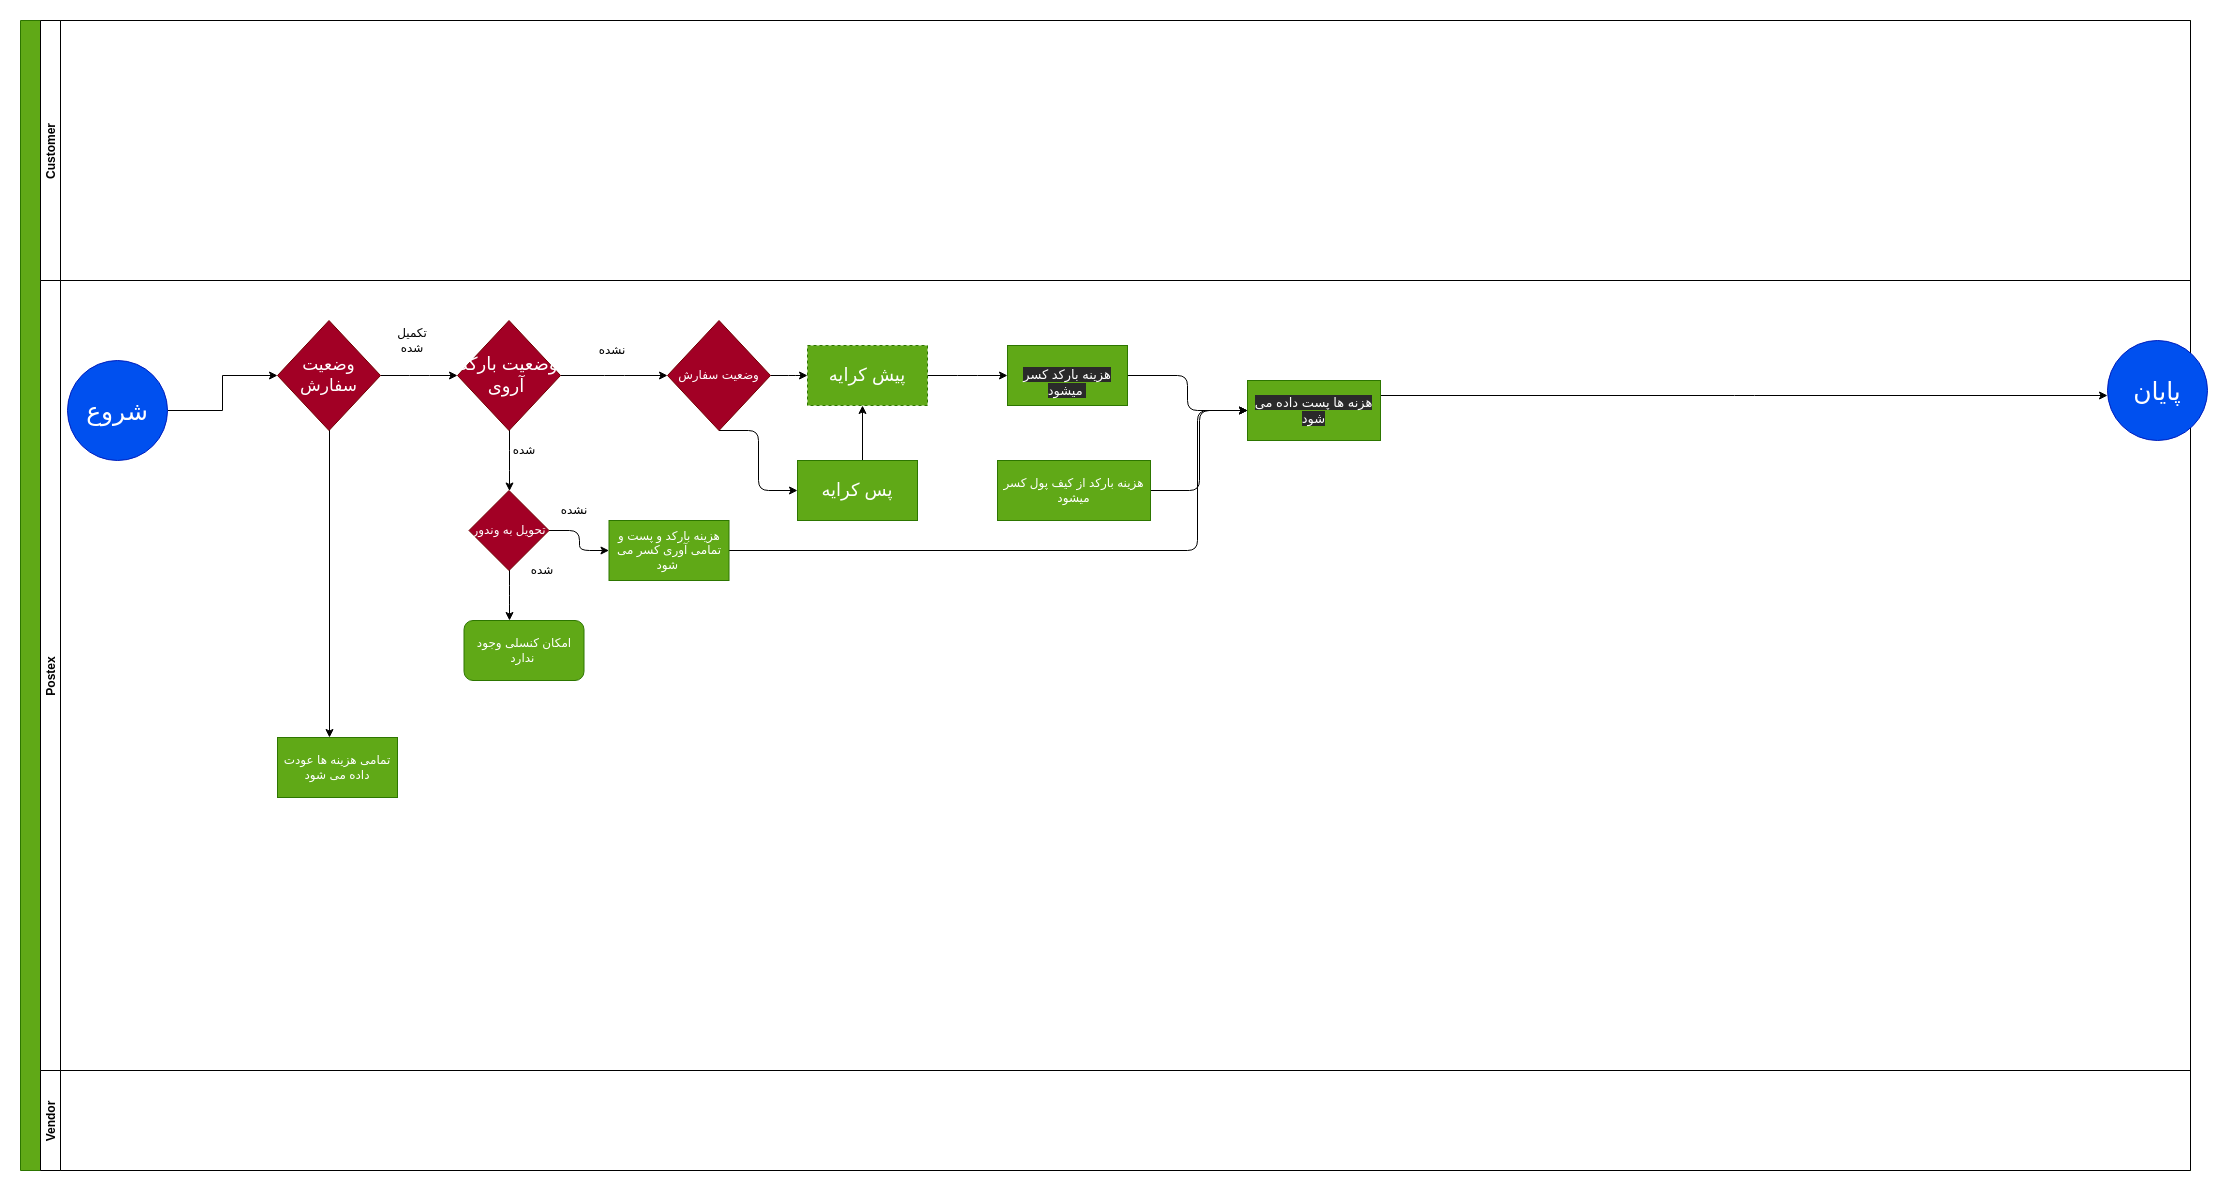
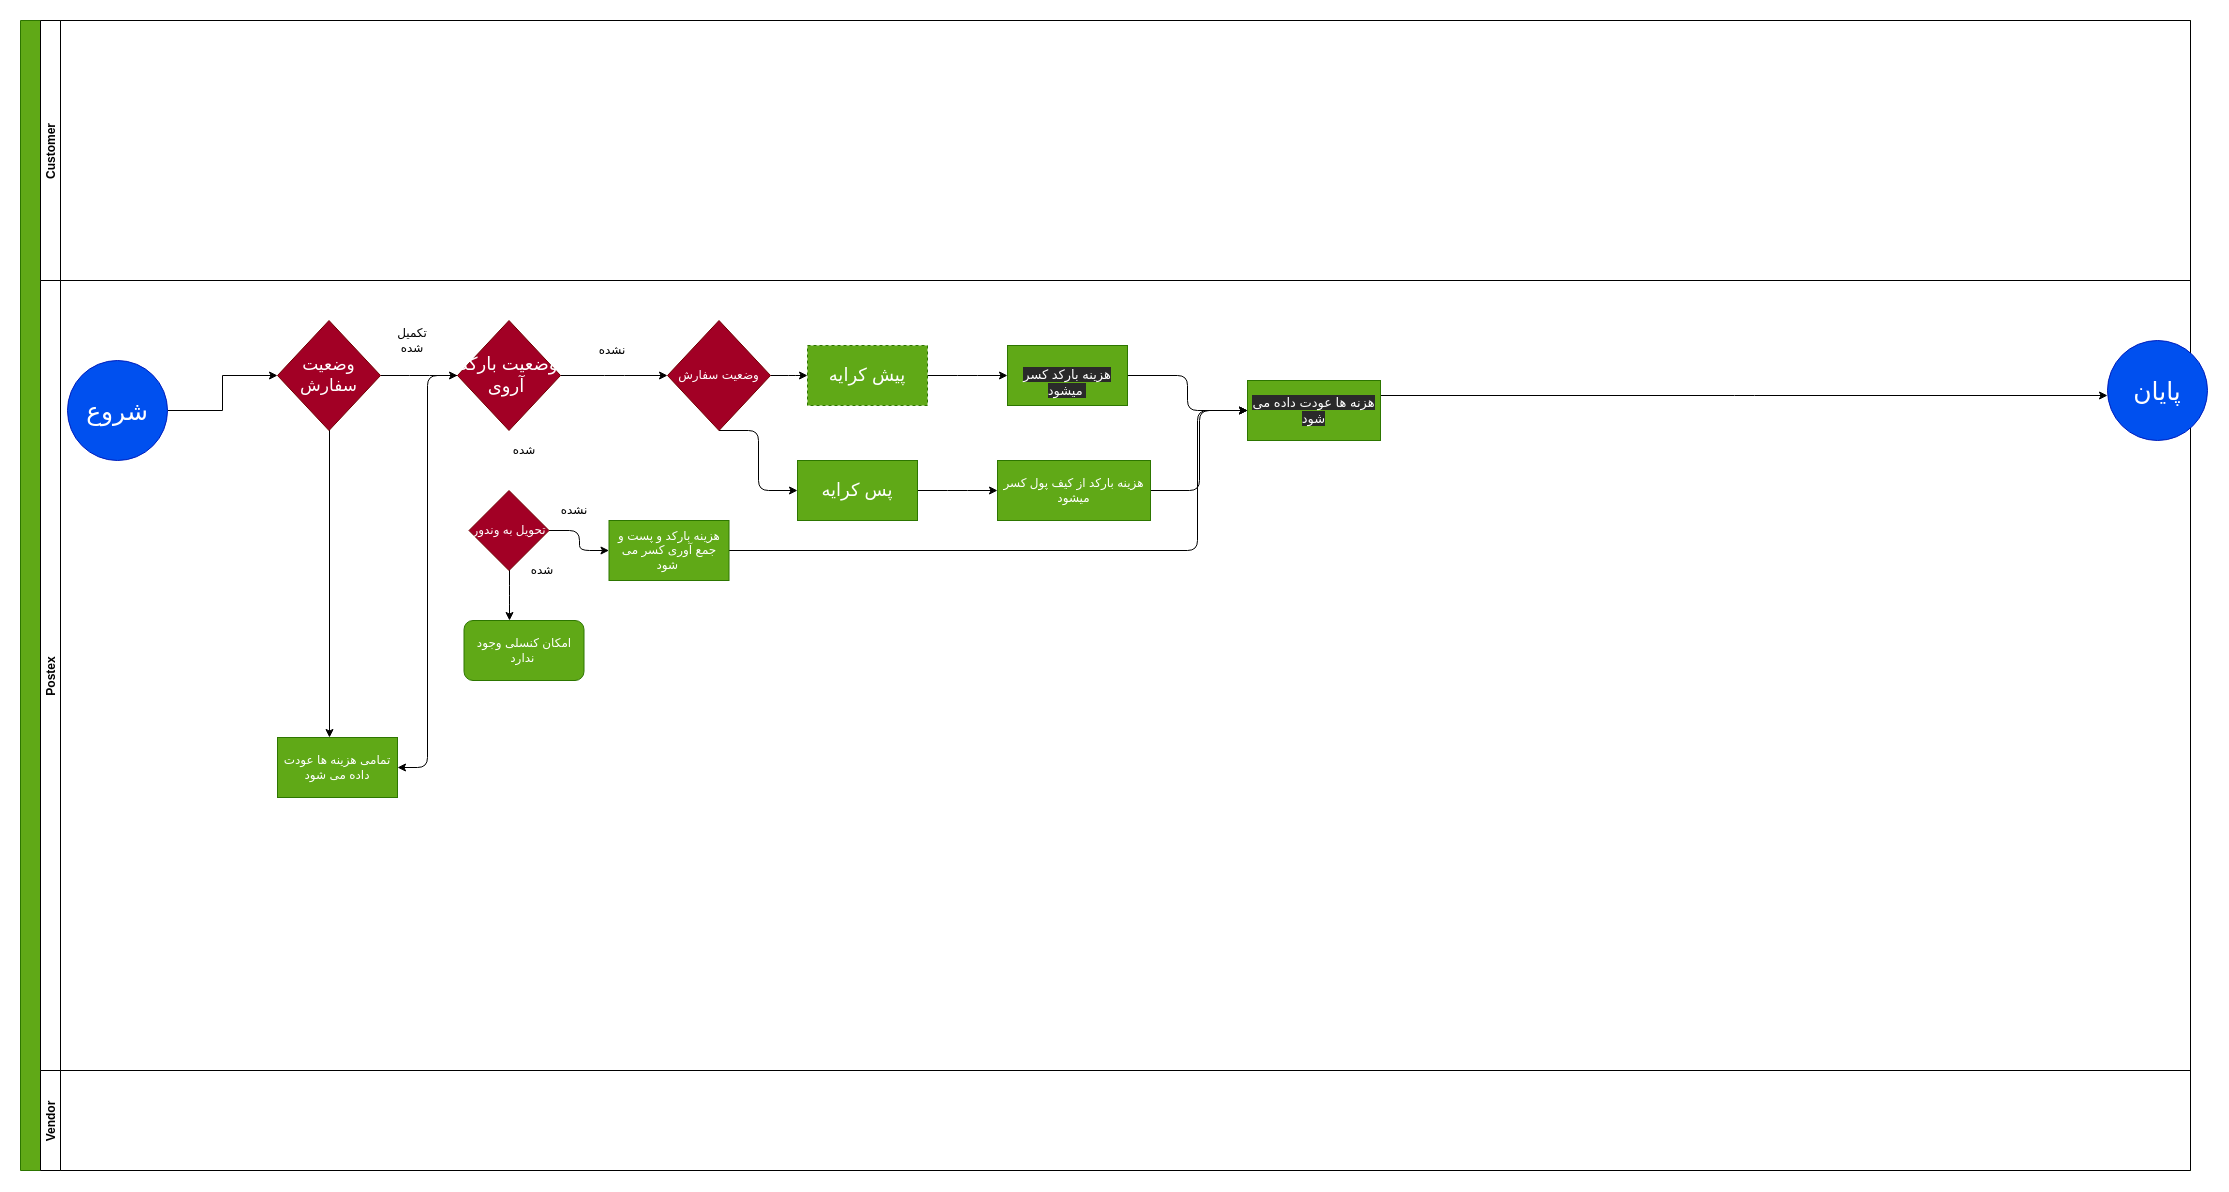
(1314, 411) -> (1314, 411)
(863, 436) -> (954, 491)
(510, 458) -> (428, 580)
(670, 551) -> (670, 551)
